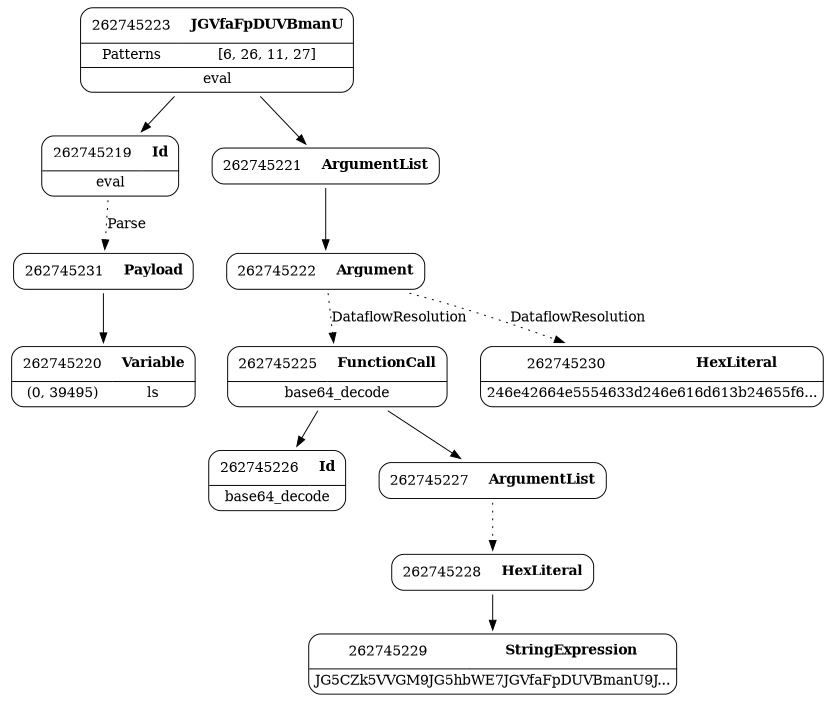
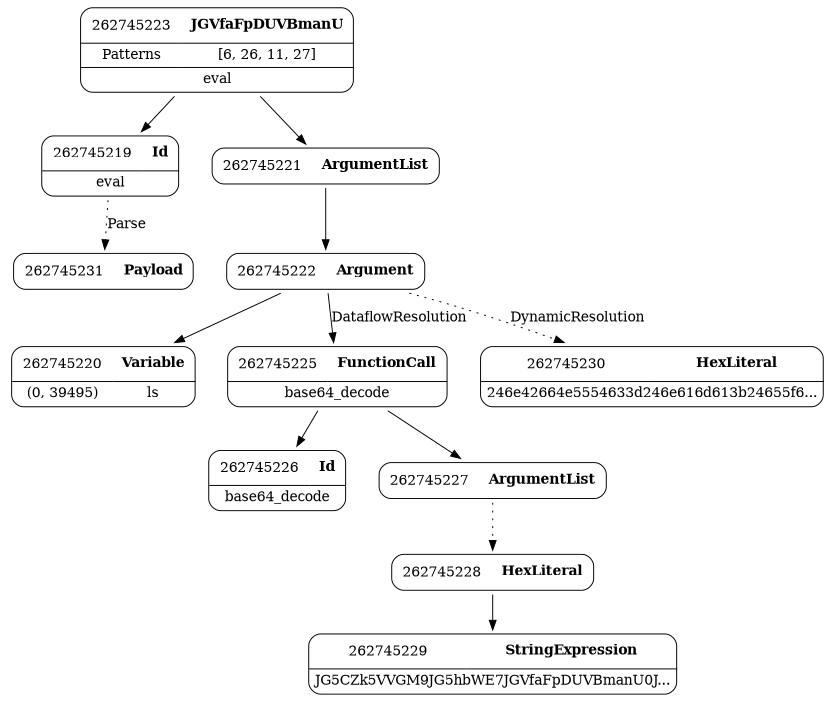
(103, 313) -> (232, 316)
(330, 313) -> (330, 313)
(578, 318) -> (578, 318)
(493, 681) -> (493, 681)
